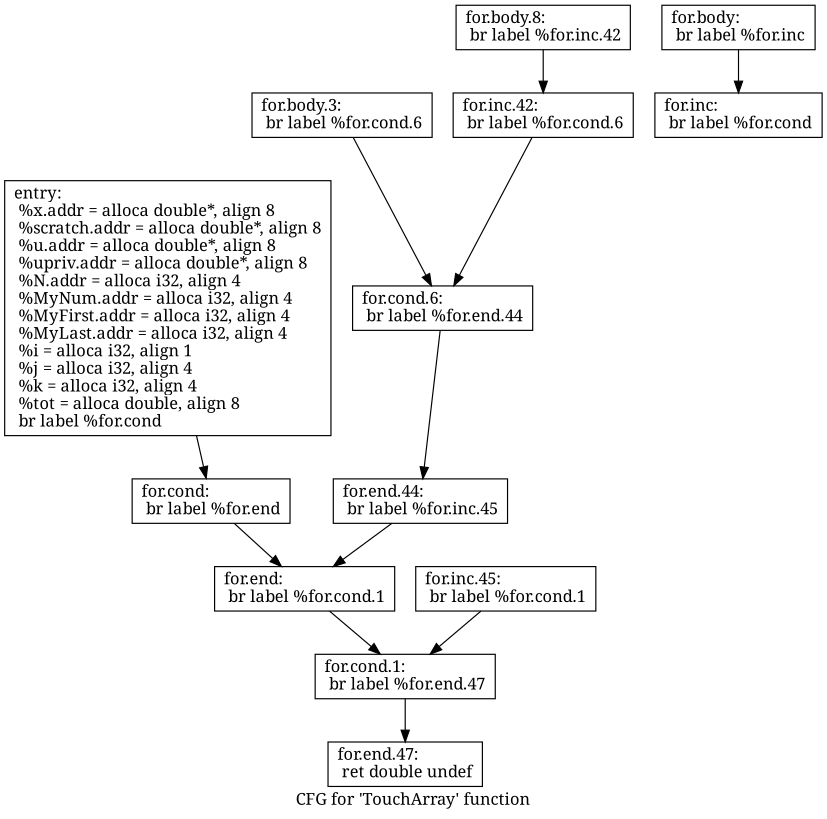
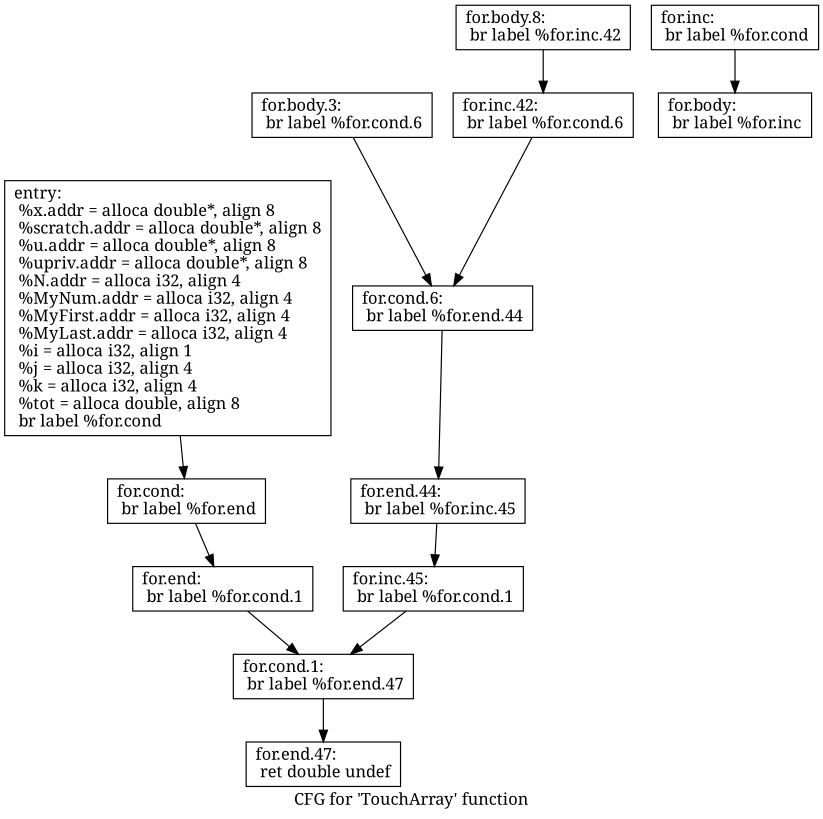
(739, 65) -> (735, 65)
(367, 541) -> (436, 539)
